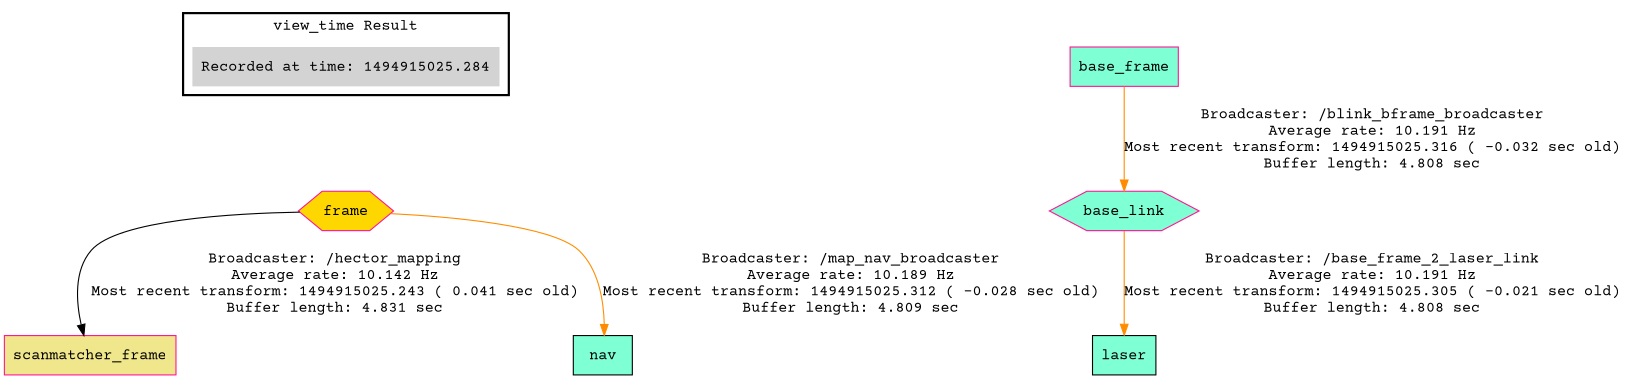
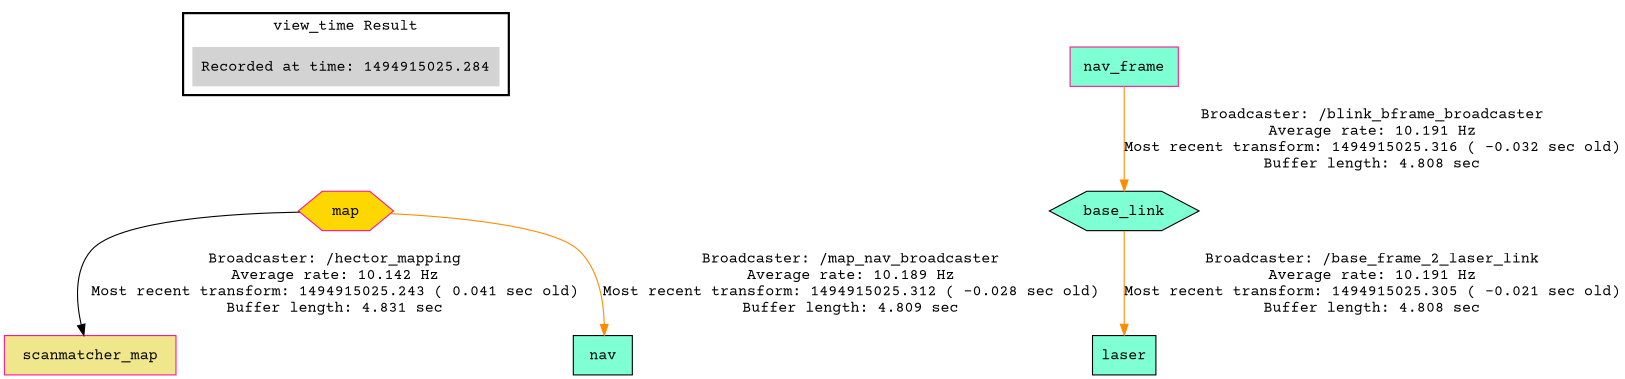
(1124, 67) -> (1124, 67)
(346, 211) -> (346, 211)
(1124, 211) -> (1124, 211)
(90, 355) -> (90, 355)
